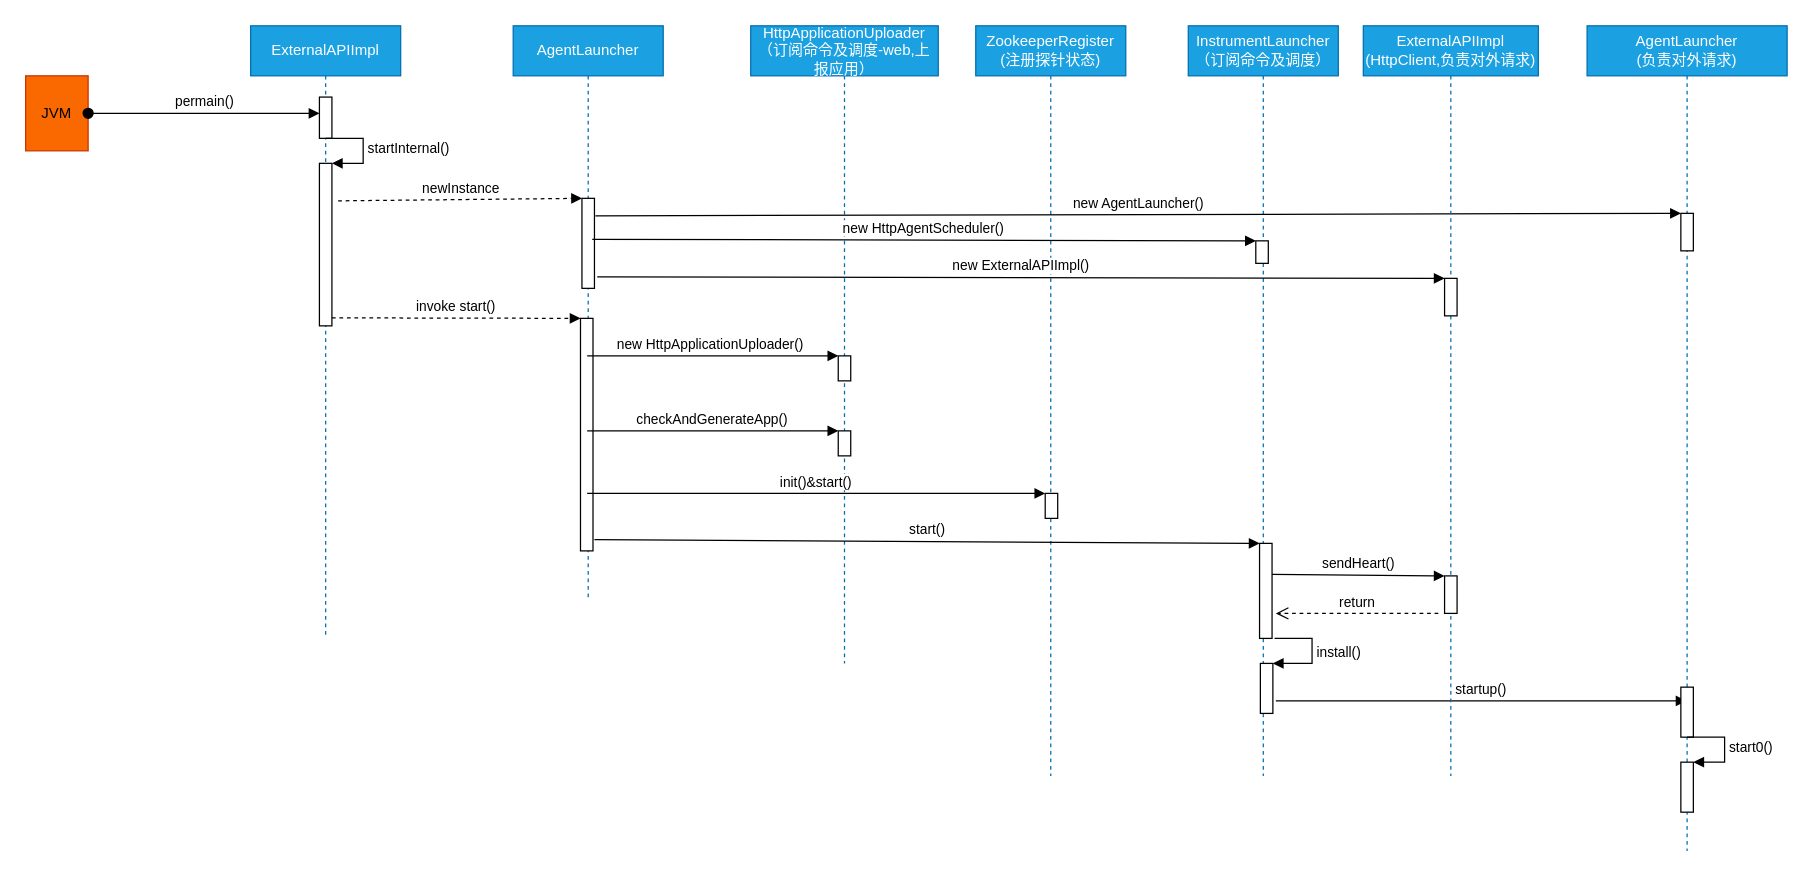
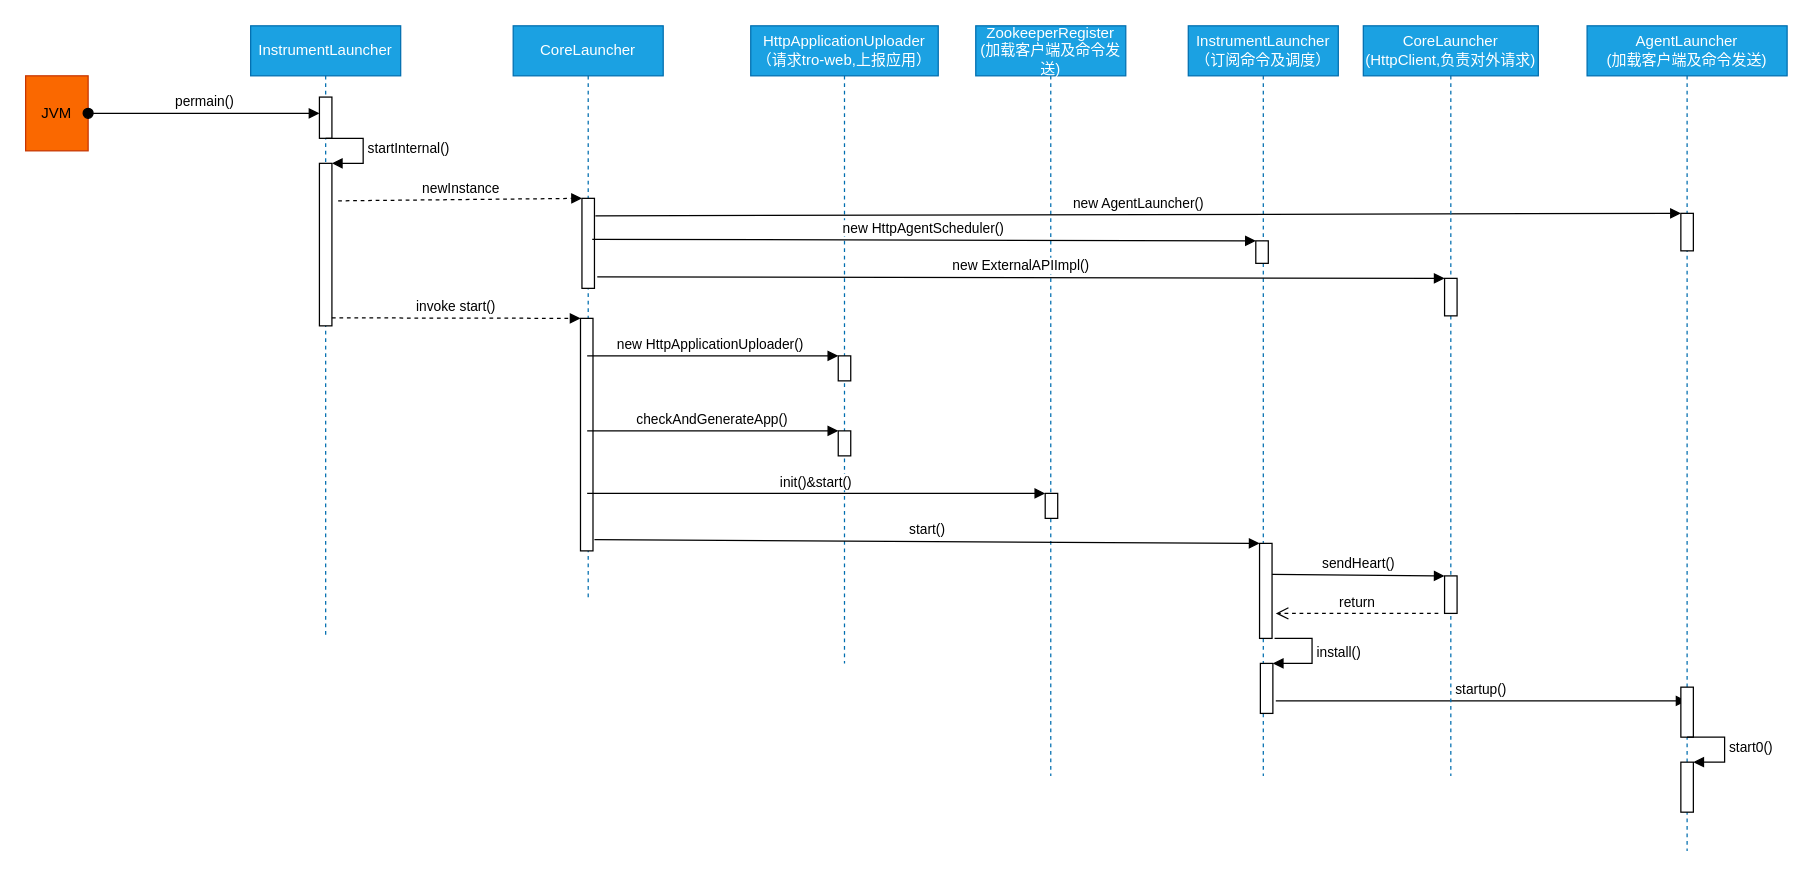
(326, 51) -> (326, 51)
(588, 51) -> (588, 51)
(844, 51) -> (844, 51)
(1051, 51) -> (1051, 51)
(1451, 51) -> (1451, 51)
(1687, 51) -> (1687, 51)
